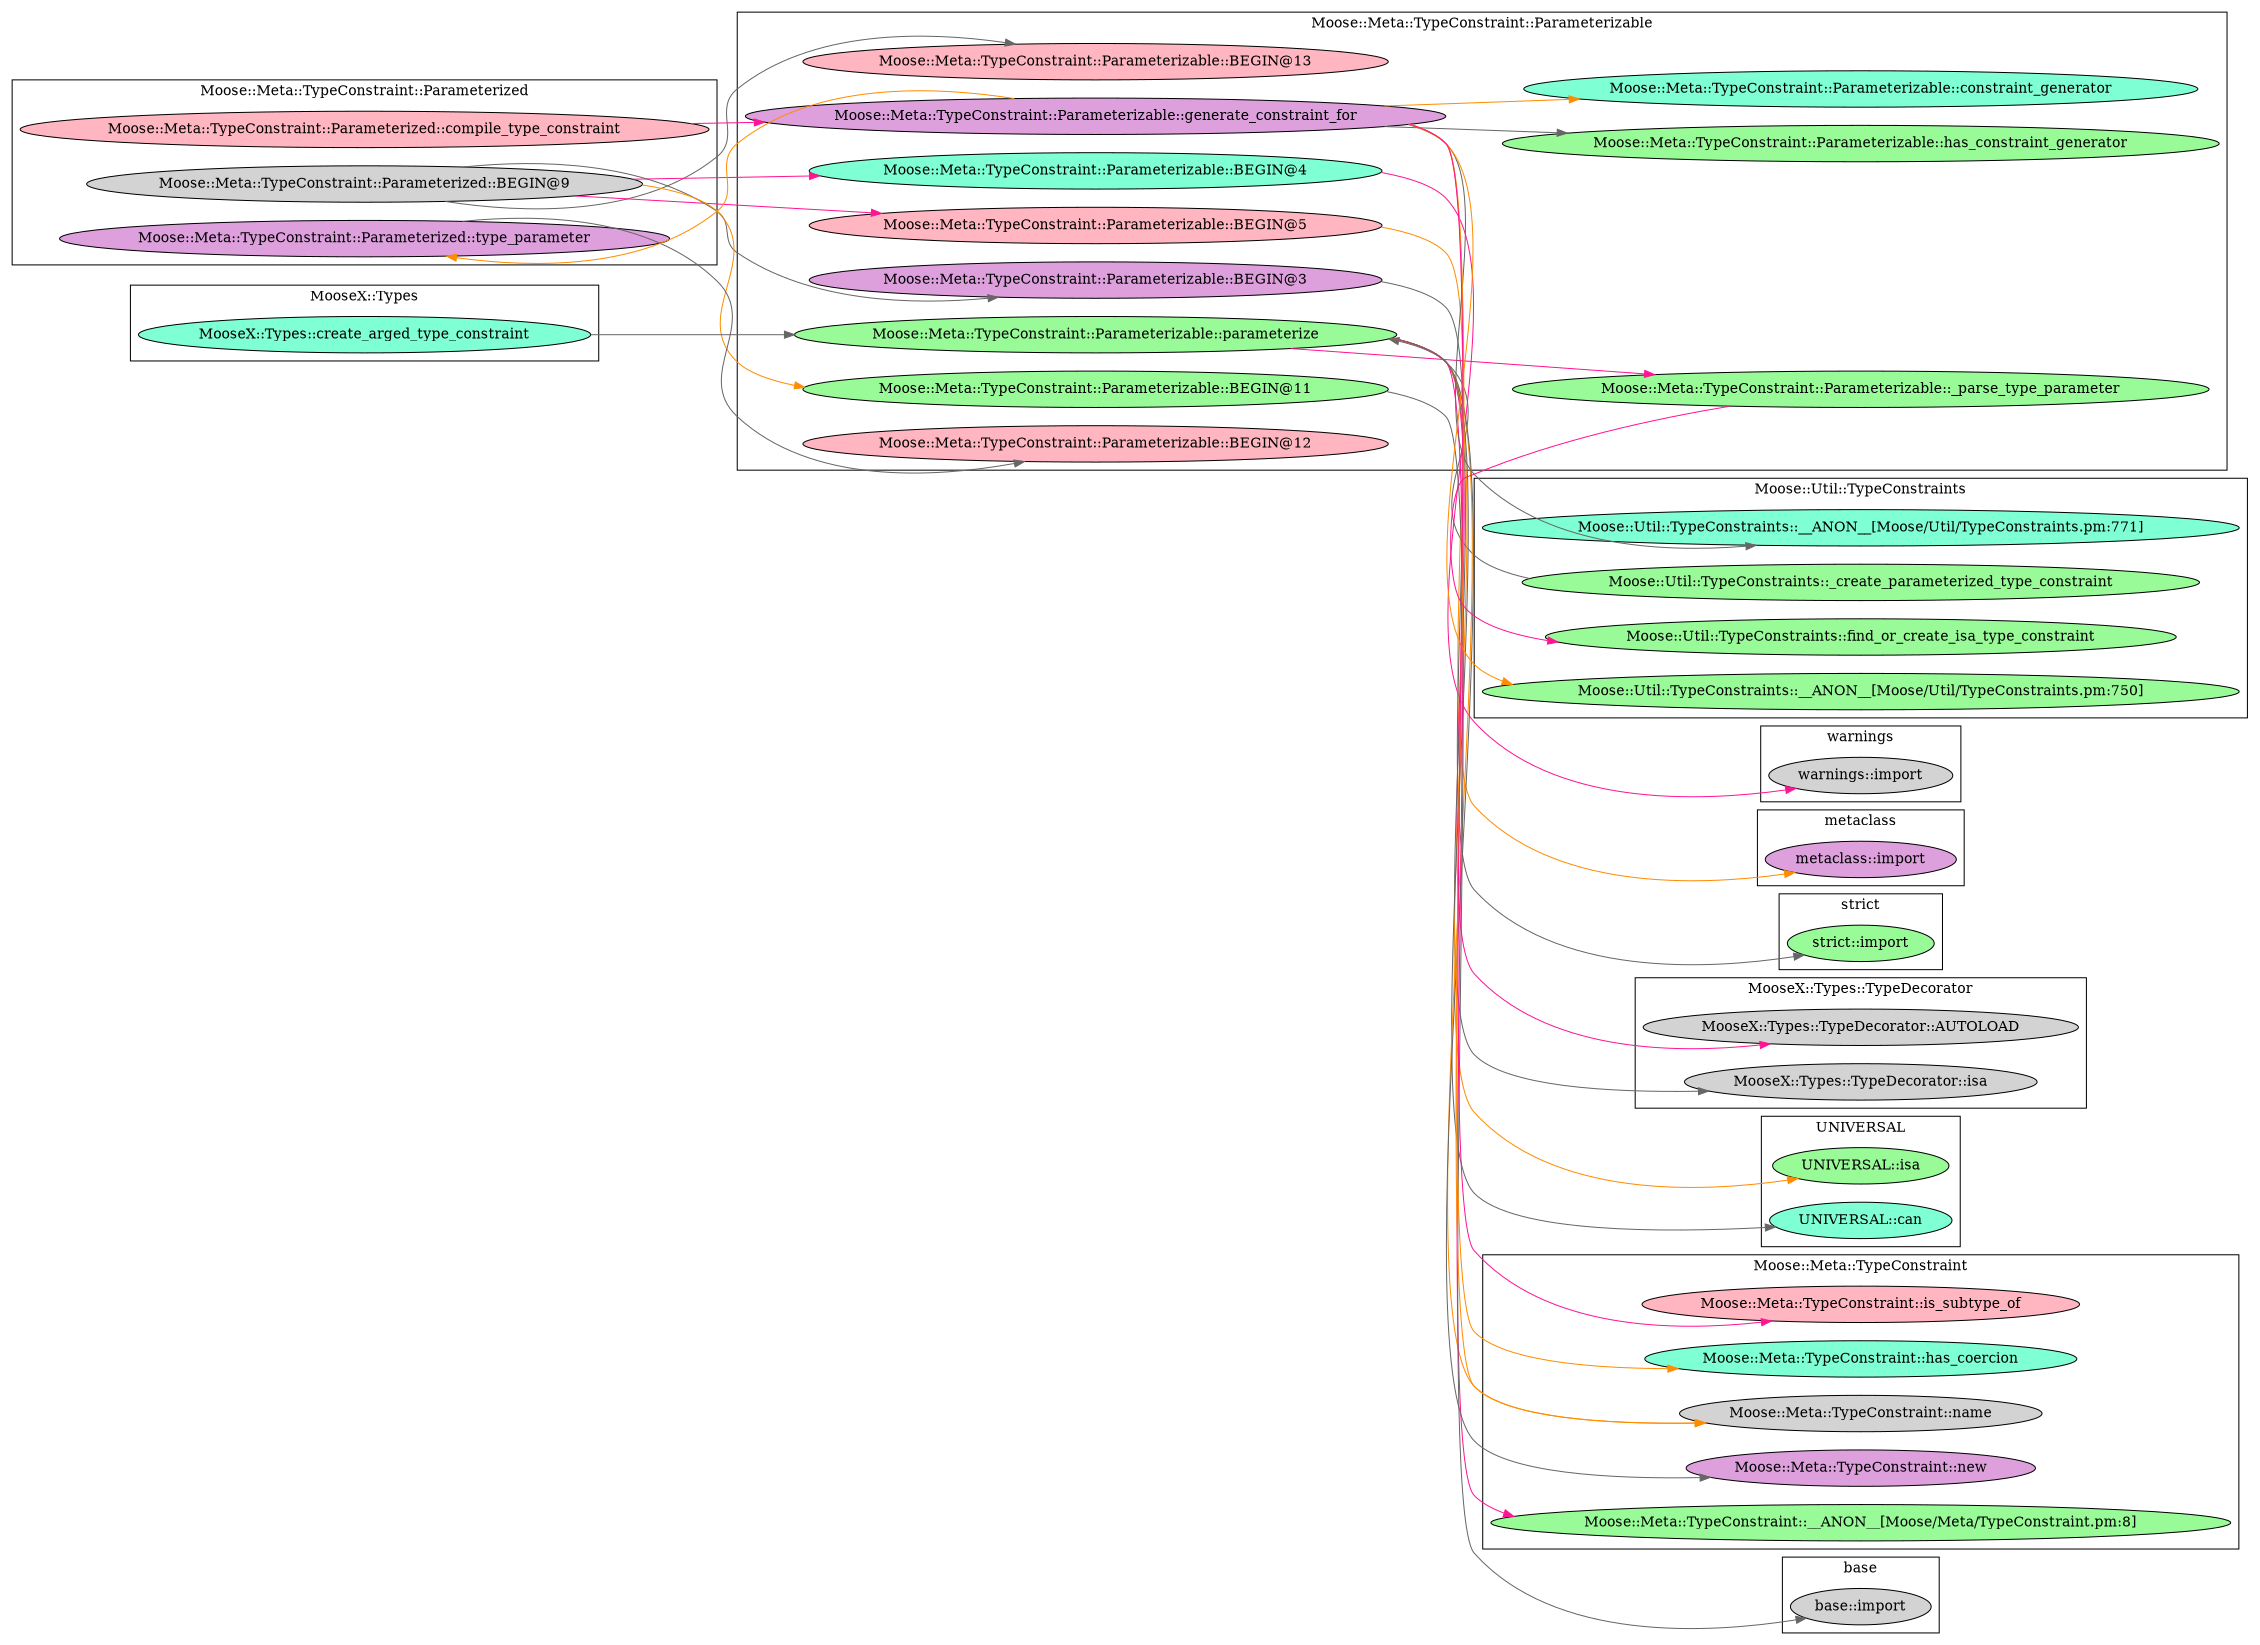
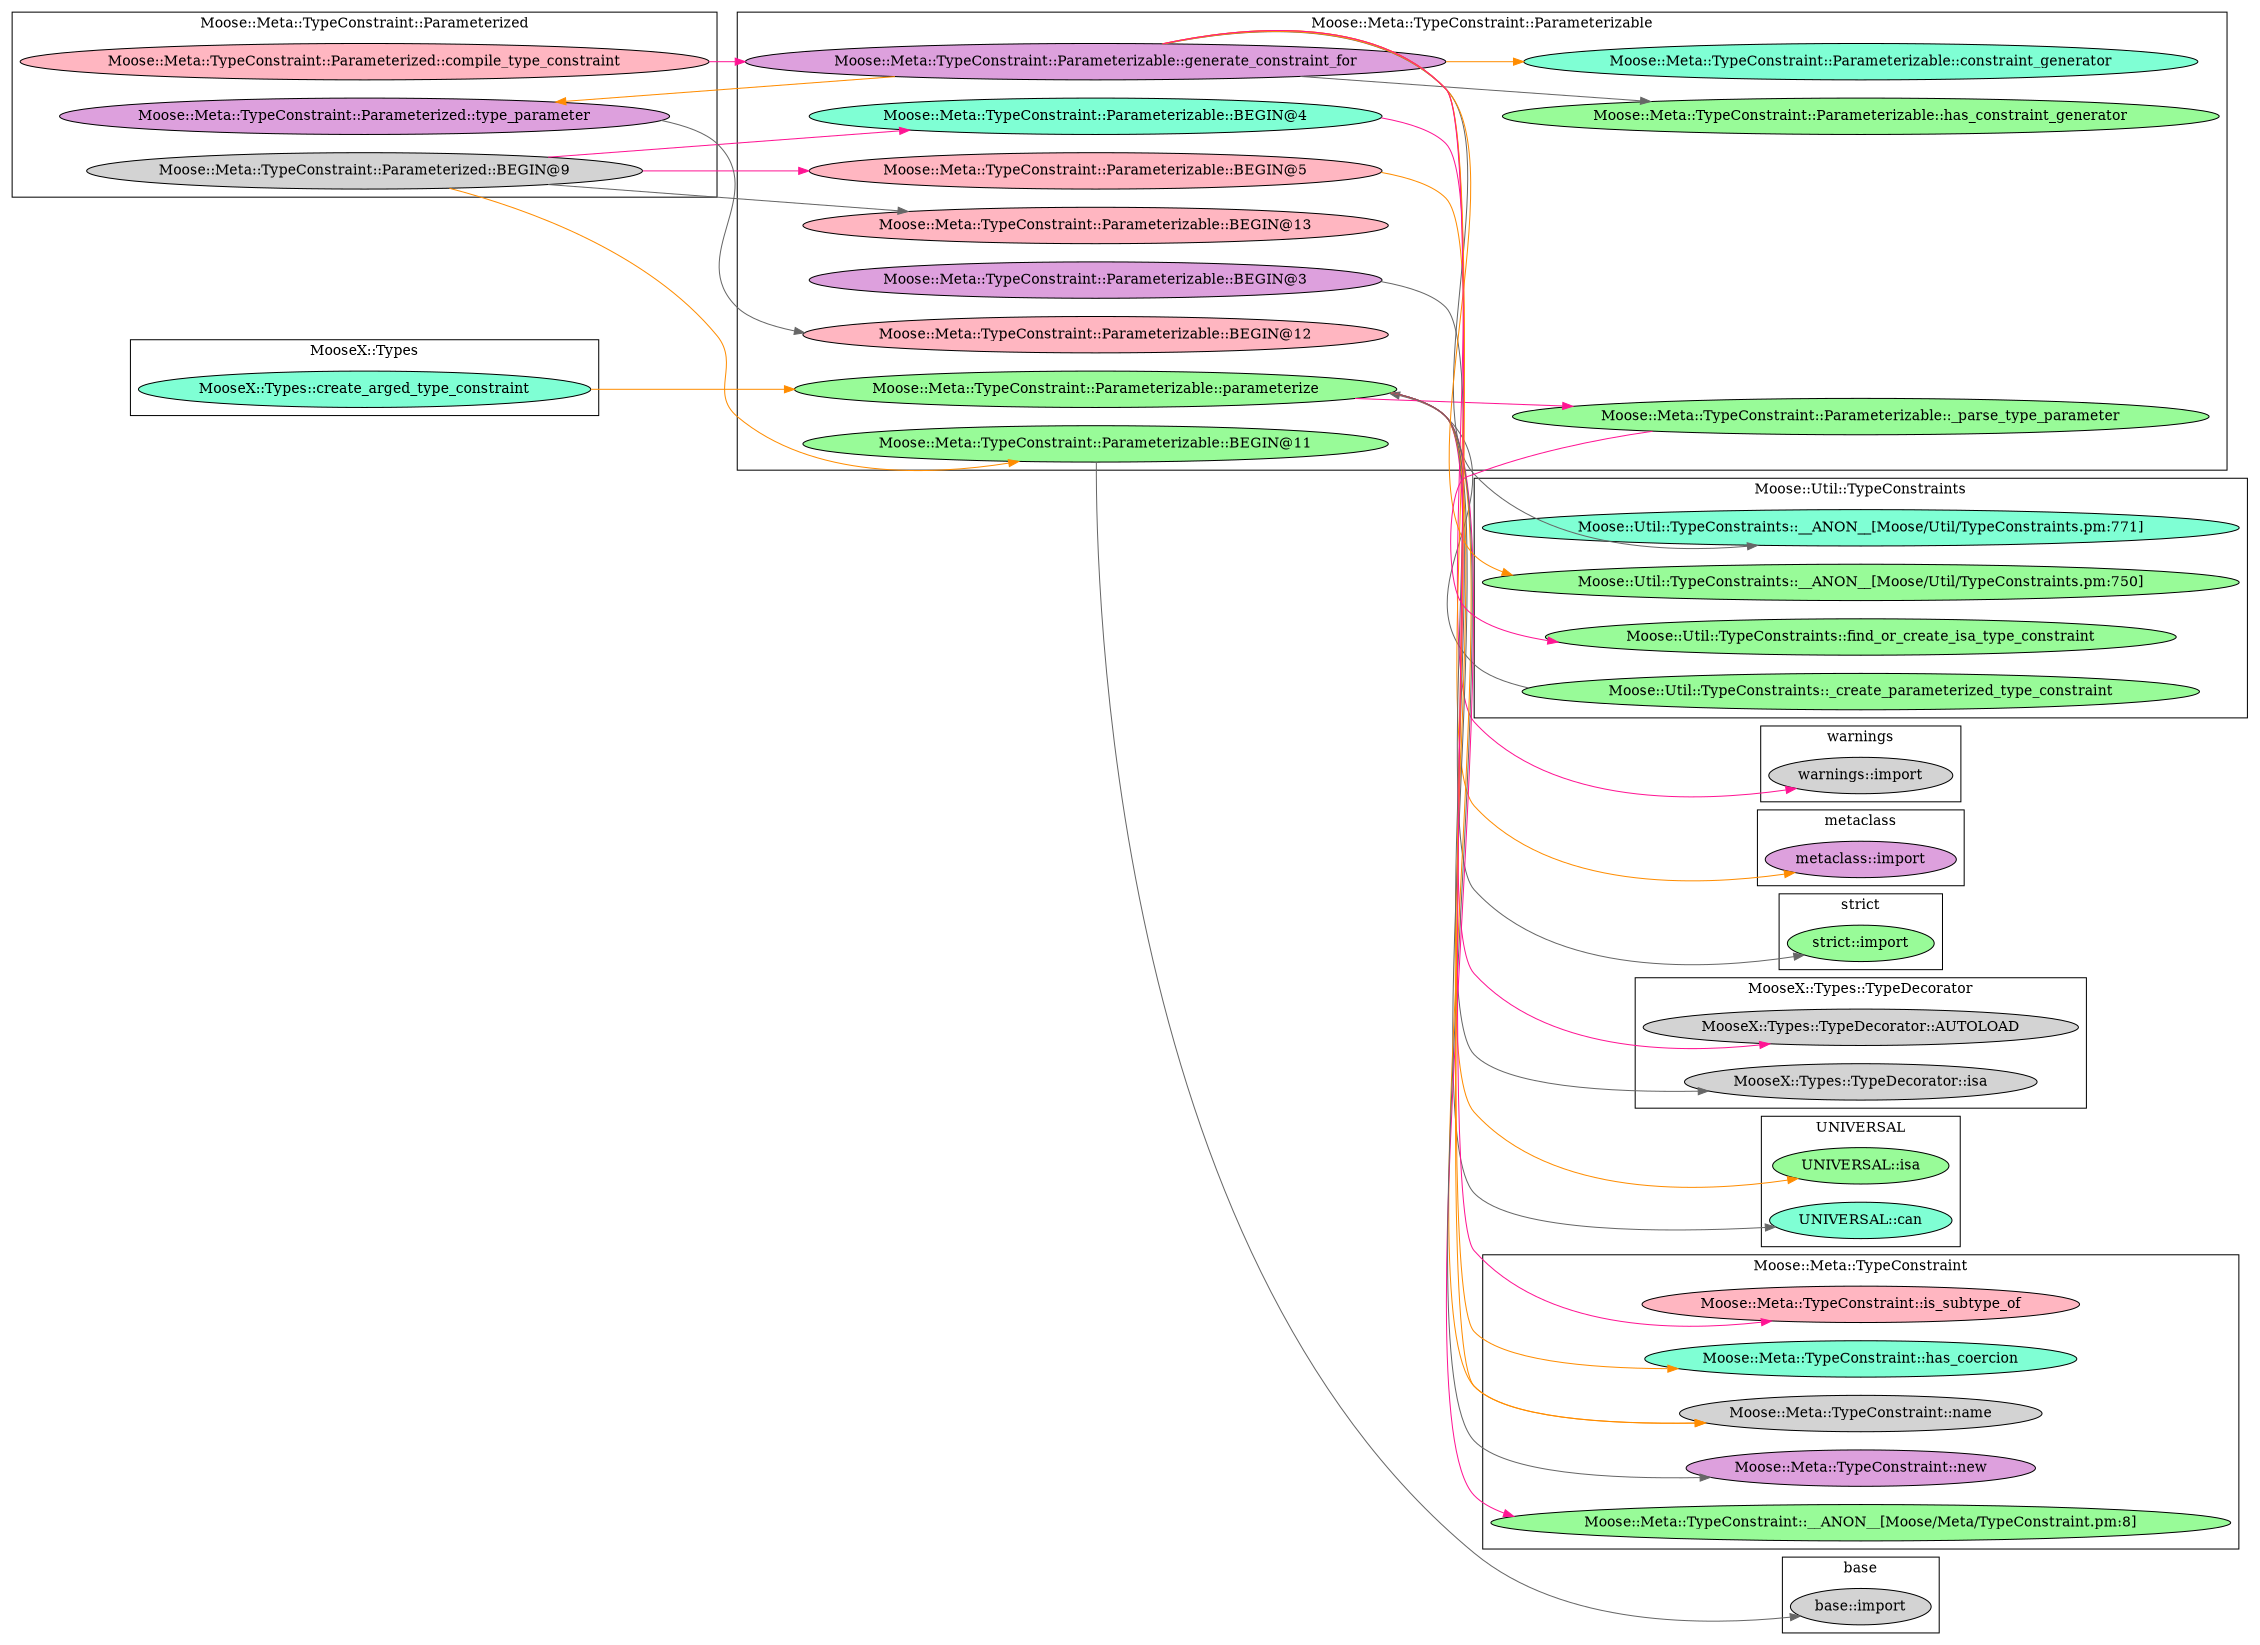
(752, 262) -> none
(687, 335) -> (687, 389)
